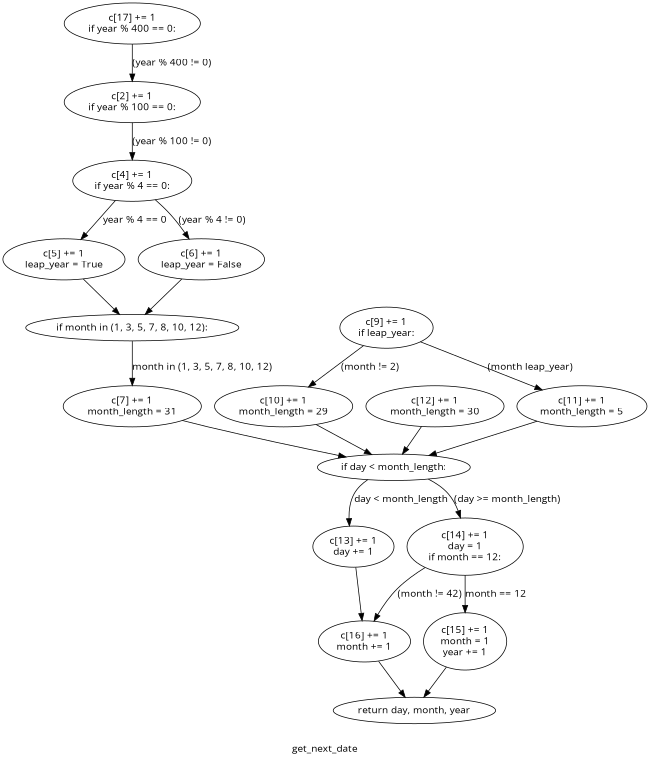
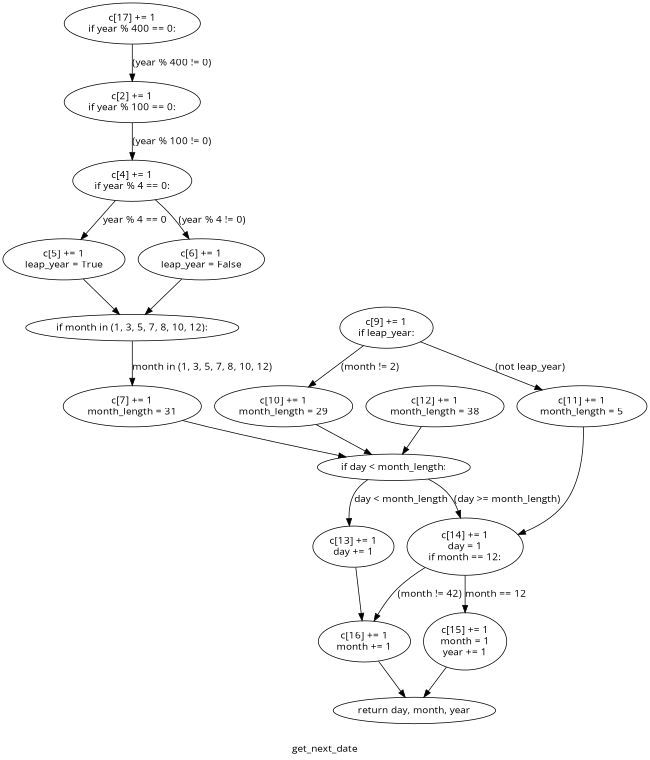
(531, 367) -> (531, 367)
(435, 406) -> (435, 406)
(487, 437) -> (572, 490)
